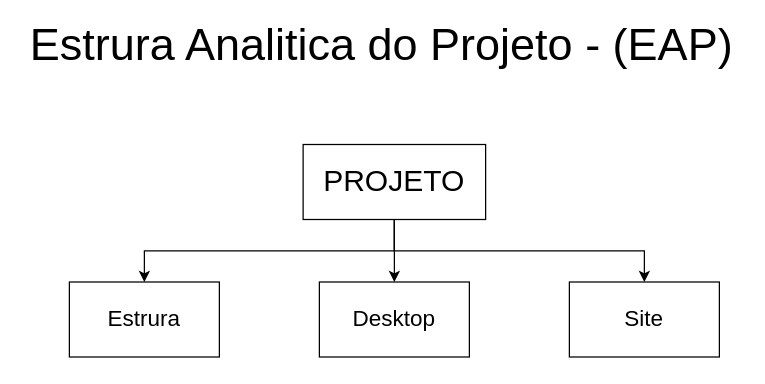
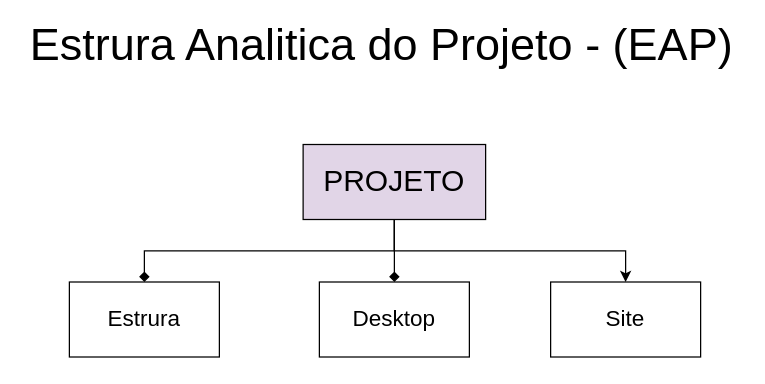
(394, 182) -> (394, 182)
(144, 272) -> (144, 271)
(394, 272) -> (394, 271)
(644, 319) -> (626, 319)
